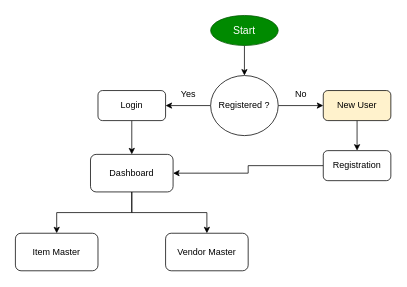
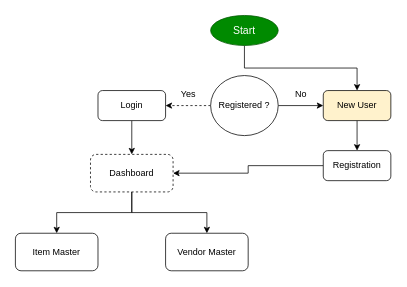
(244, 69) -> (245, 68)
(190, 105) -> (190, 105)
(132, 173) -> (132, 173)
